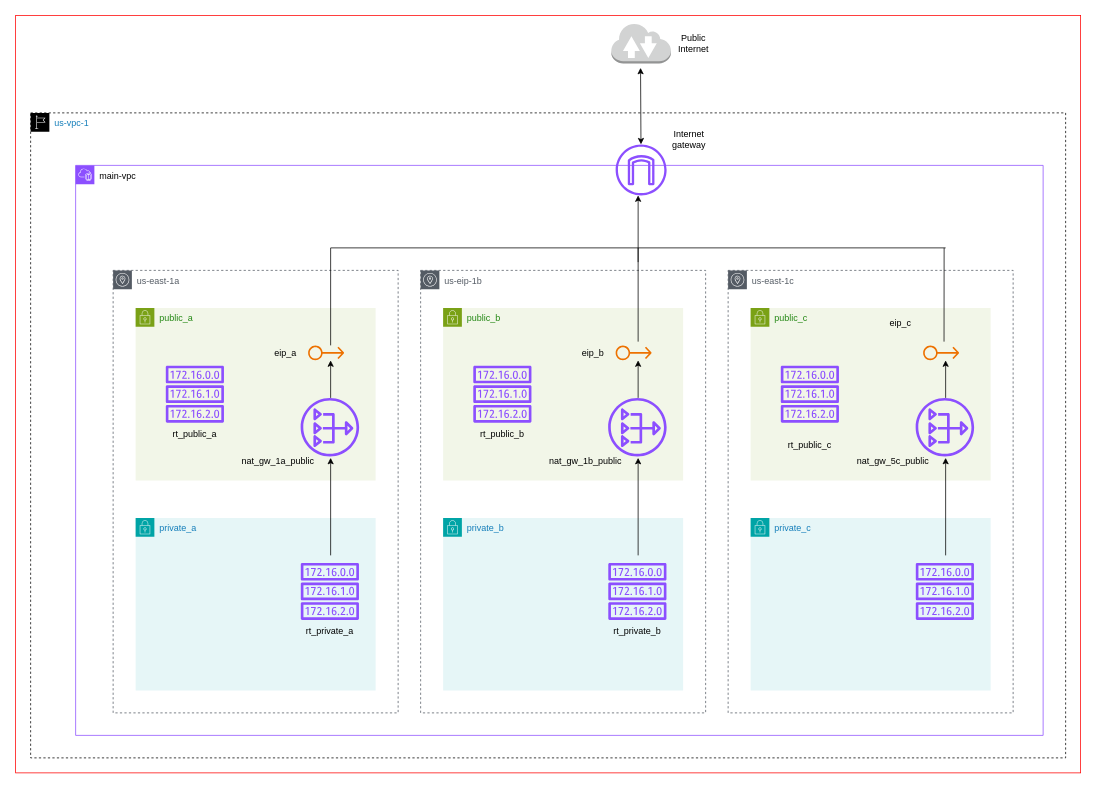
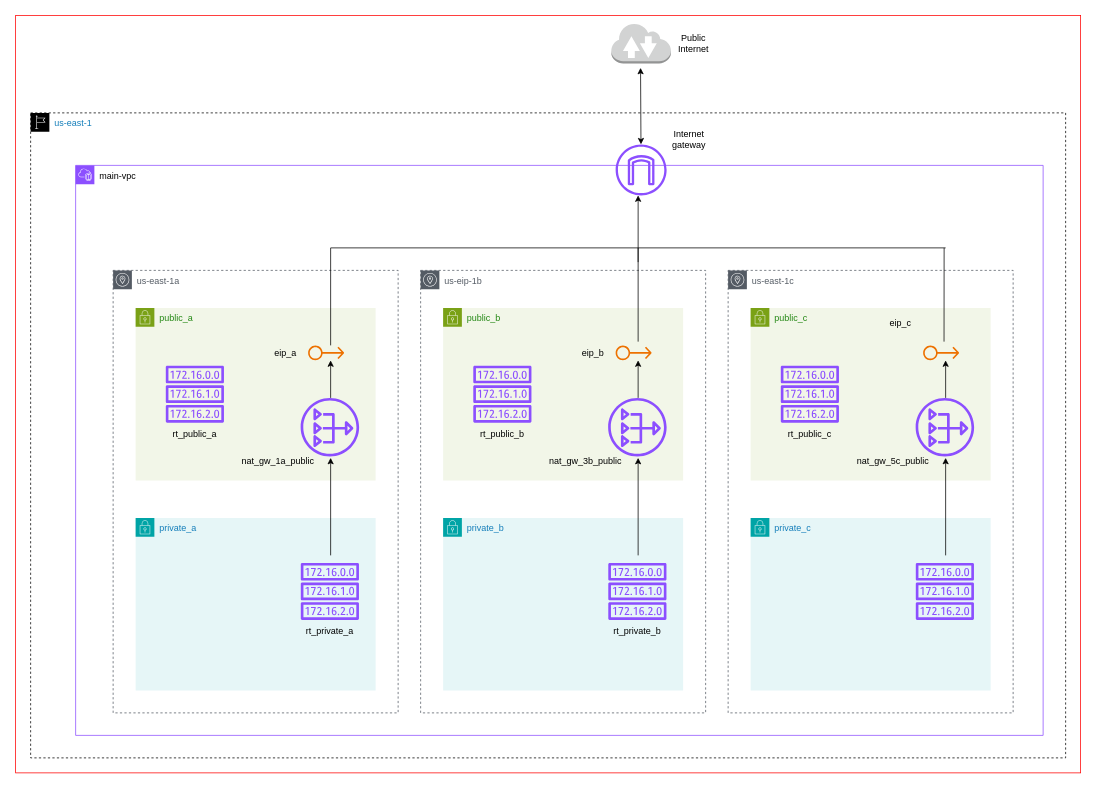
(75, 124) -> (77, 124)
(810, 445) -> (810, 434)
(585, 462) -> (585, 462)
